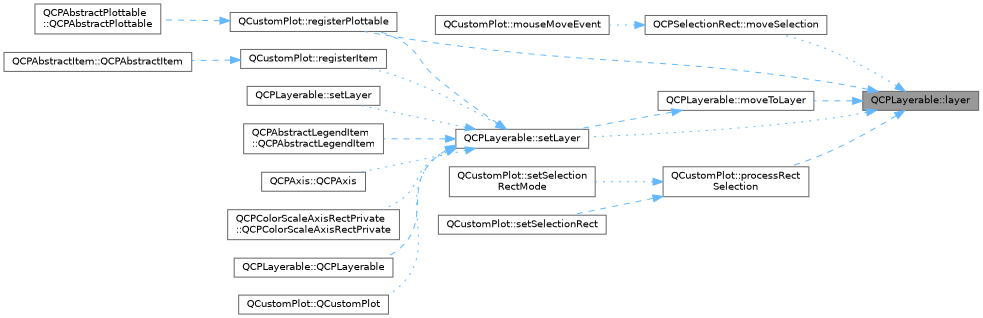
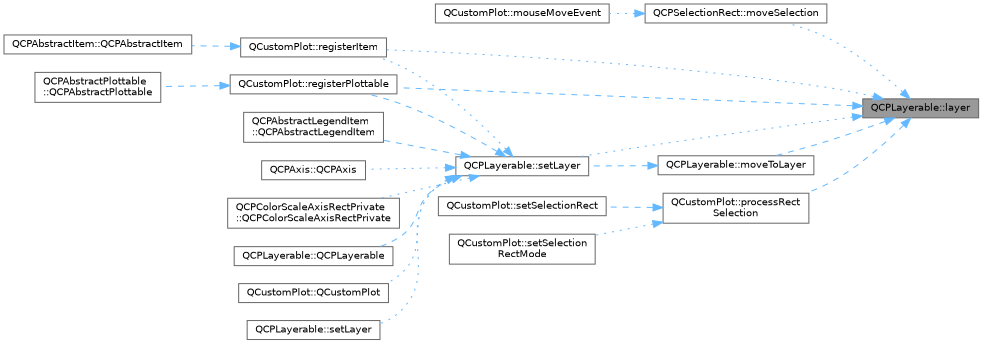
none -> (631, 65)
